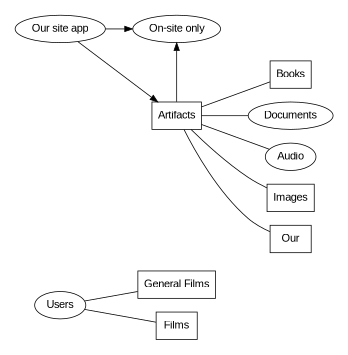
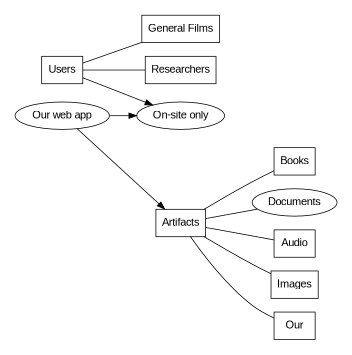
(60, 29) -> (62, 116)
(177, 76) -> (102, 85)
(291, 157) -> (295, 244)
(60, 305) -> (62, 70)
(177, 326) -> (181, 70)
